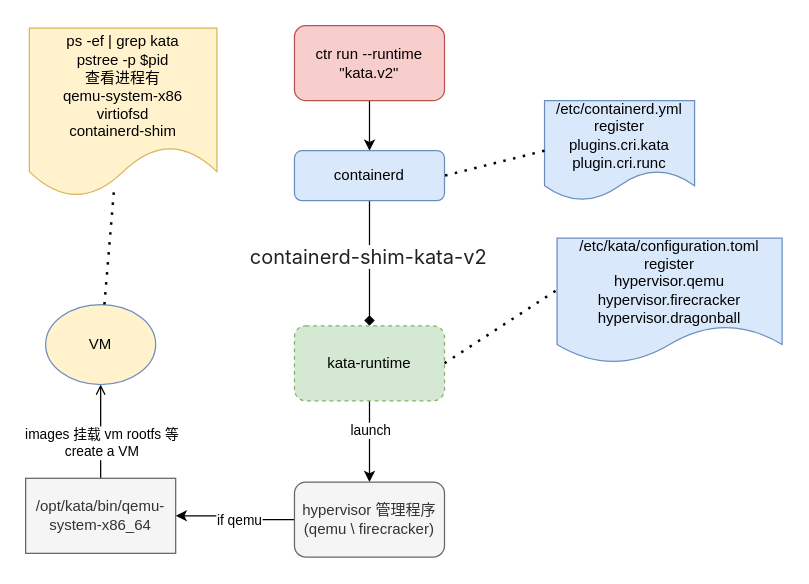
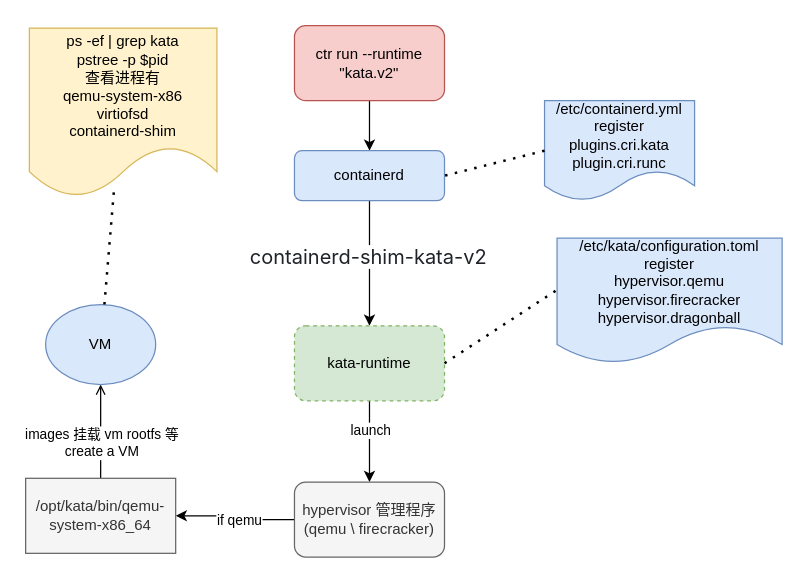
(369, 315) -> (369, 316)
(101, 344) -> (101, 344)
